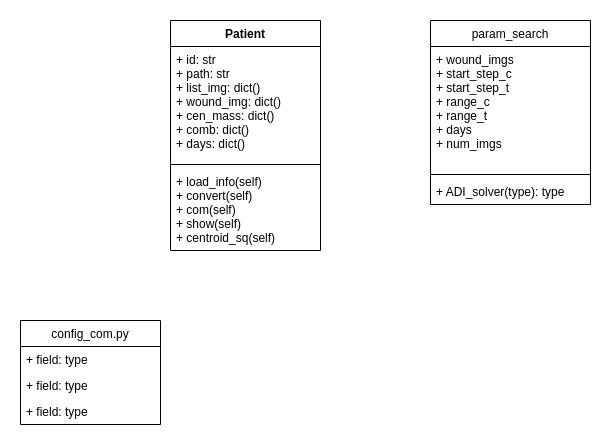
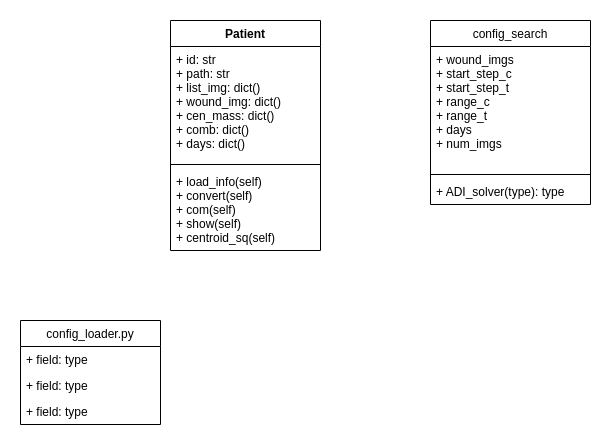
(510, 34) -> (510, 34)
(90, 334) -> (90, 334)
